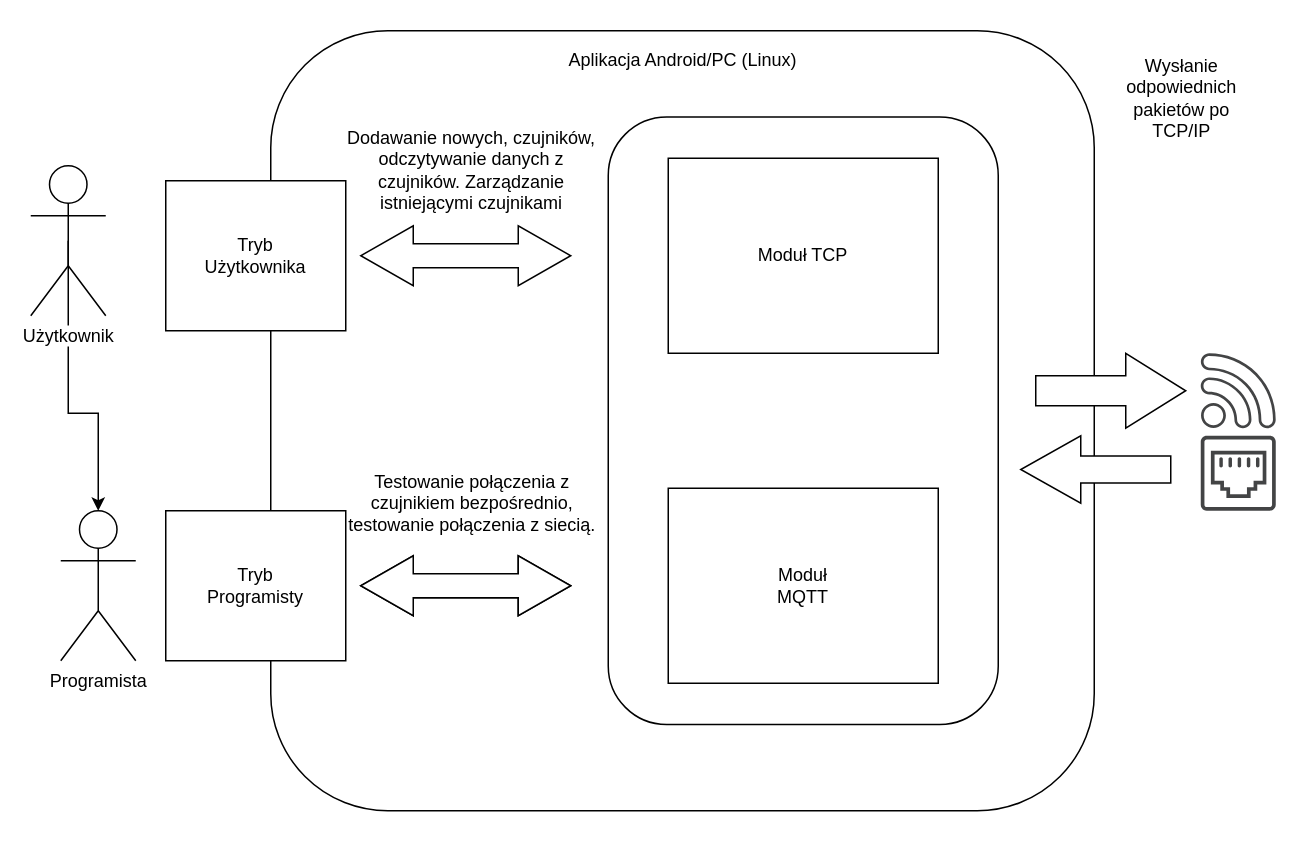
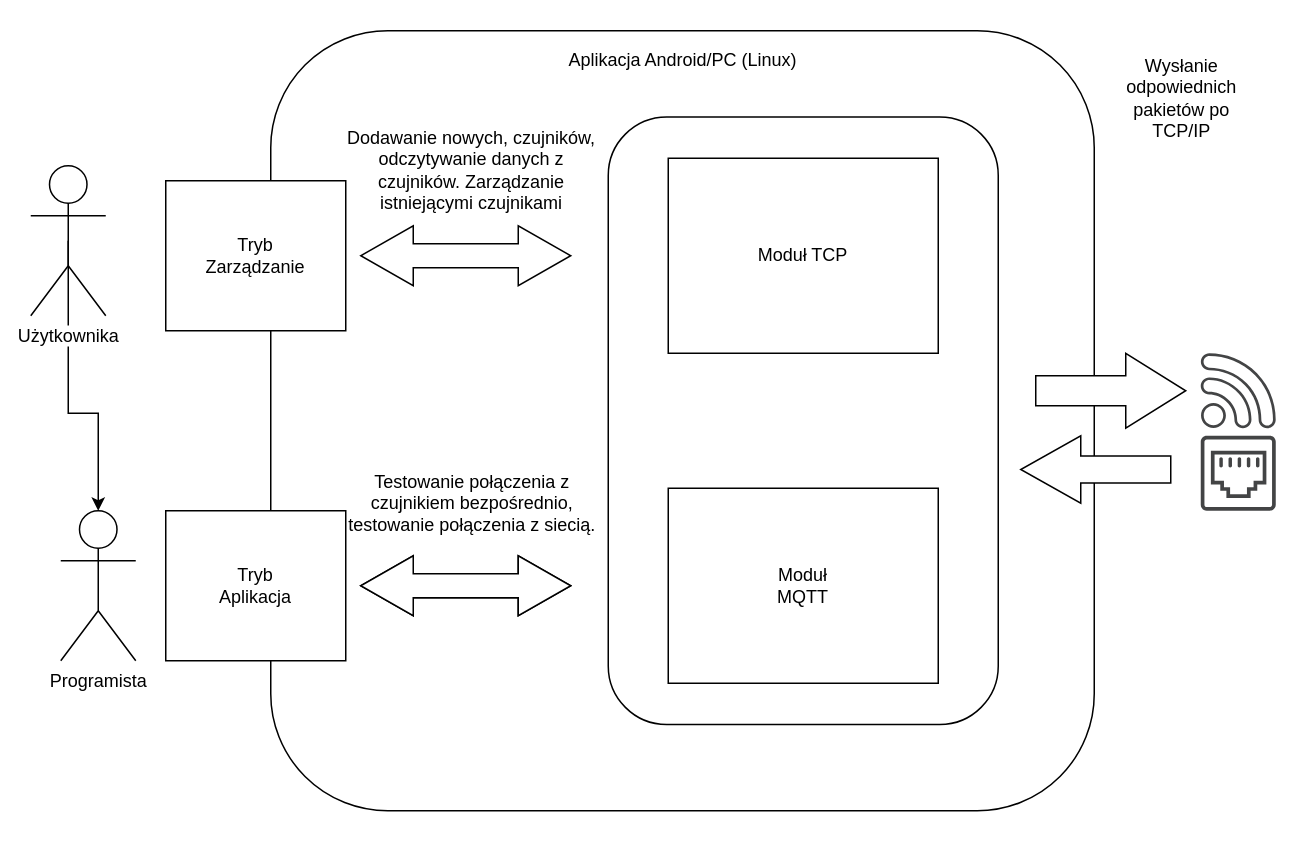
(256, 256) -> (256, 256)
(69, 337) -> (69, 337)
(256, 586) -> (256, 586)
